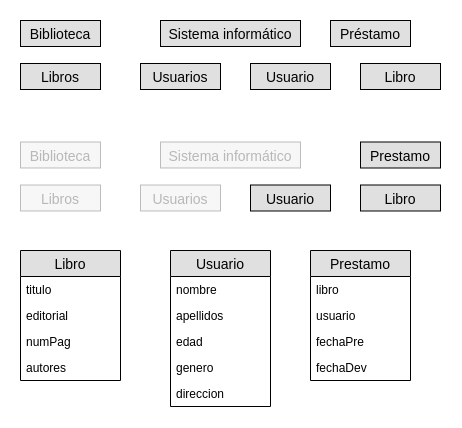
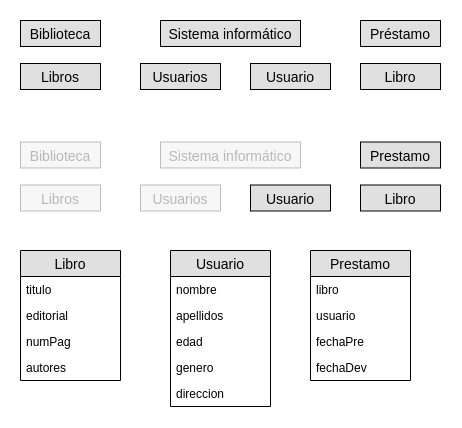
(371, 34) -> (401, 34)
